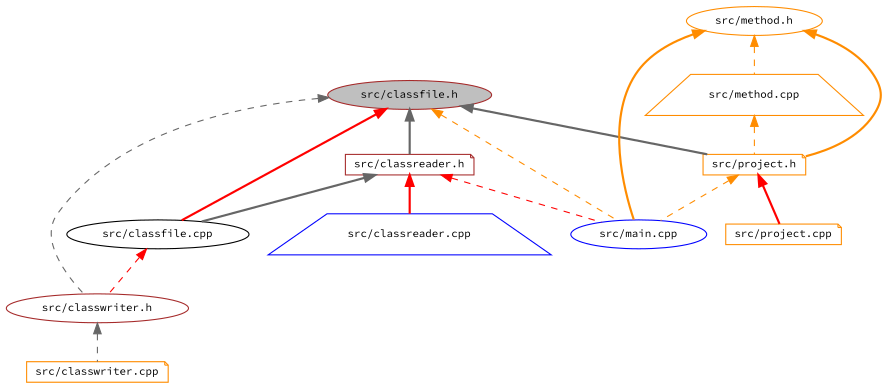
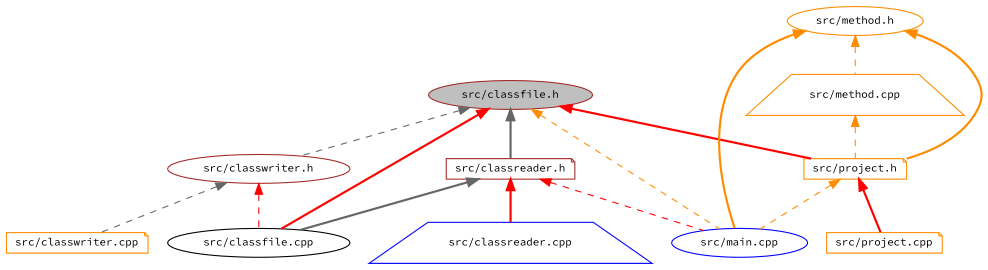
(590, 131) -> (691, 134)
(124, 276) -> (259, 211)
